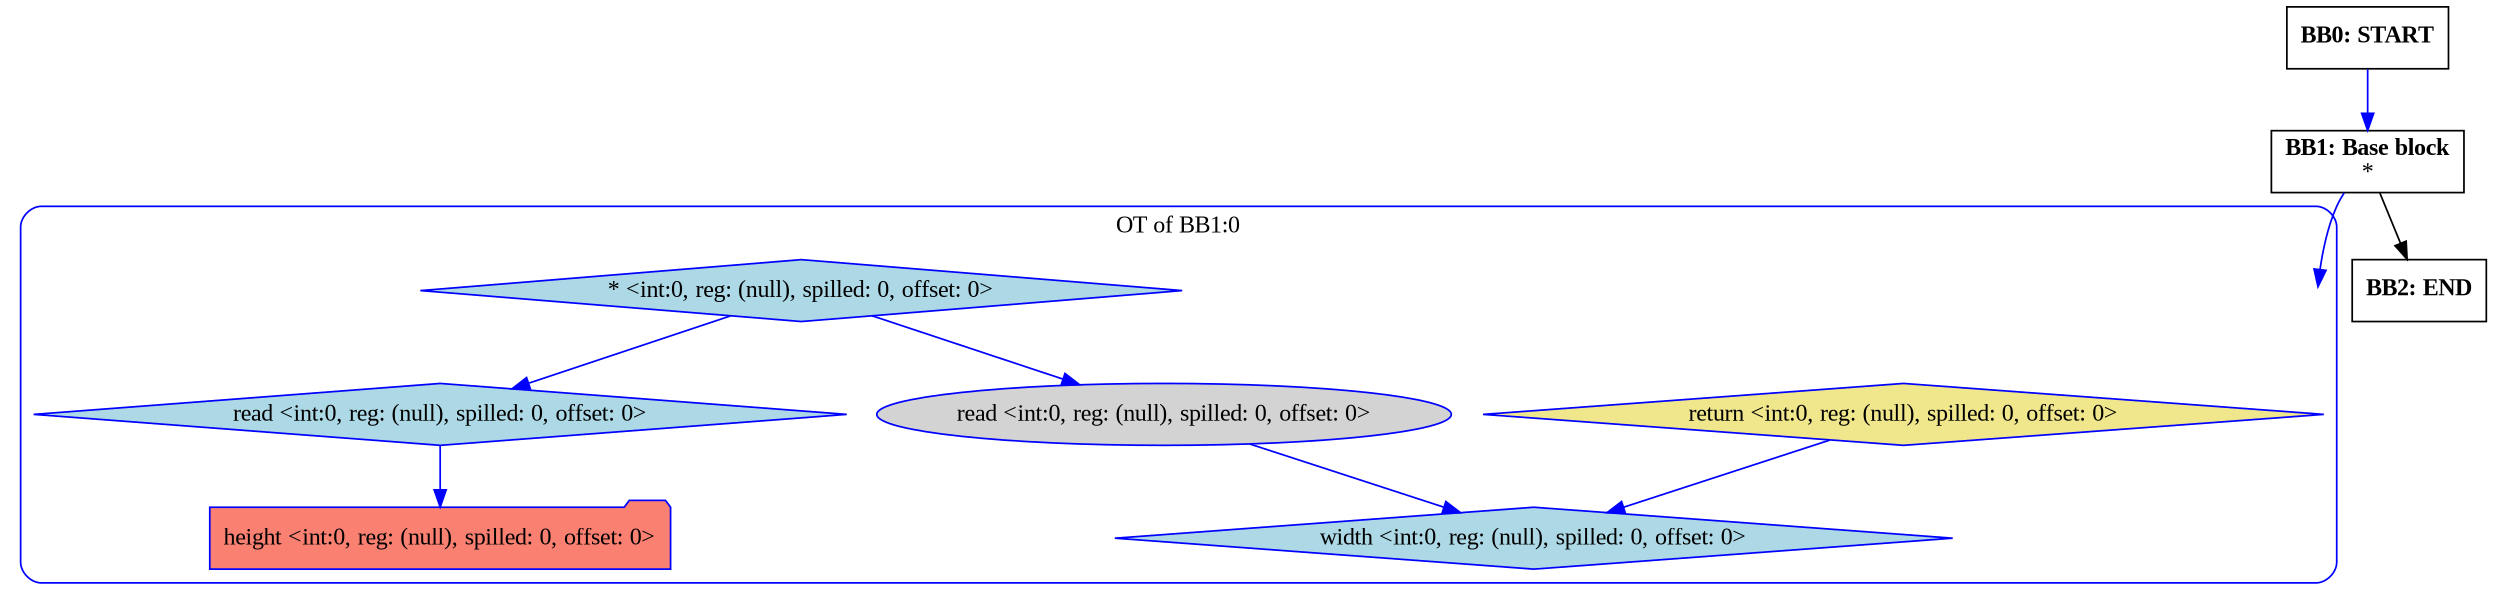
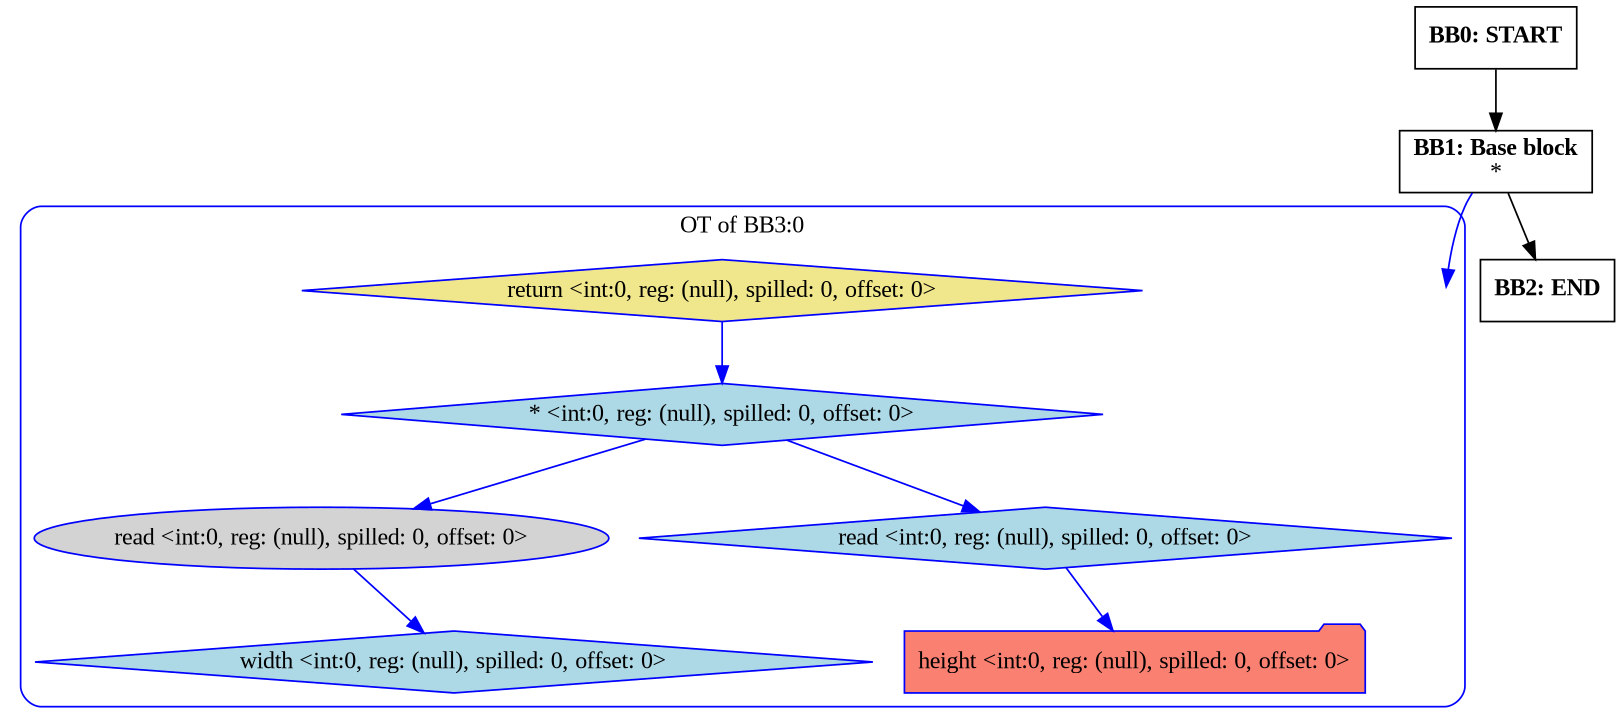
(2368, 91) -> (1496, 91)
(1179, 226) -> (743, 226)
(1727, 474) -> (722, 344)
